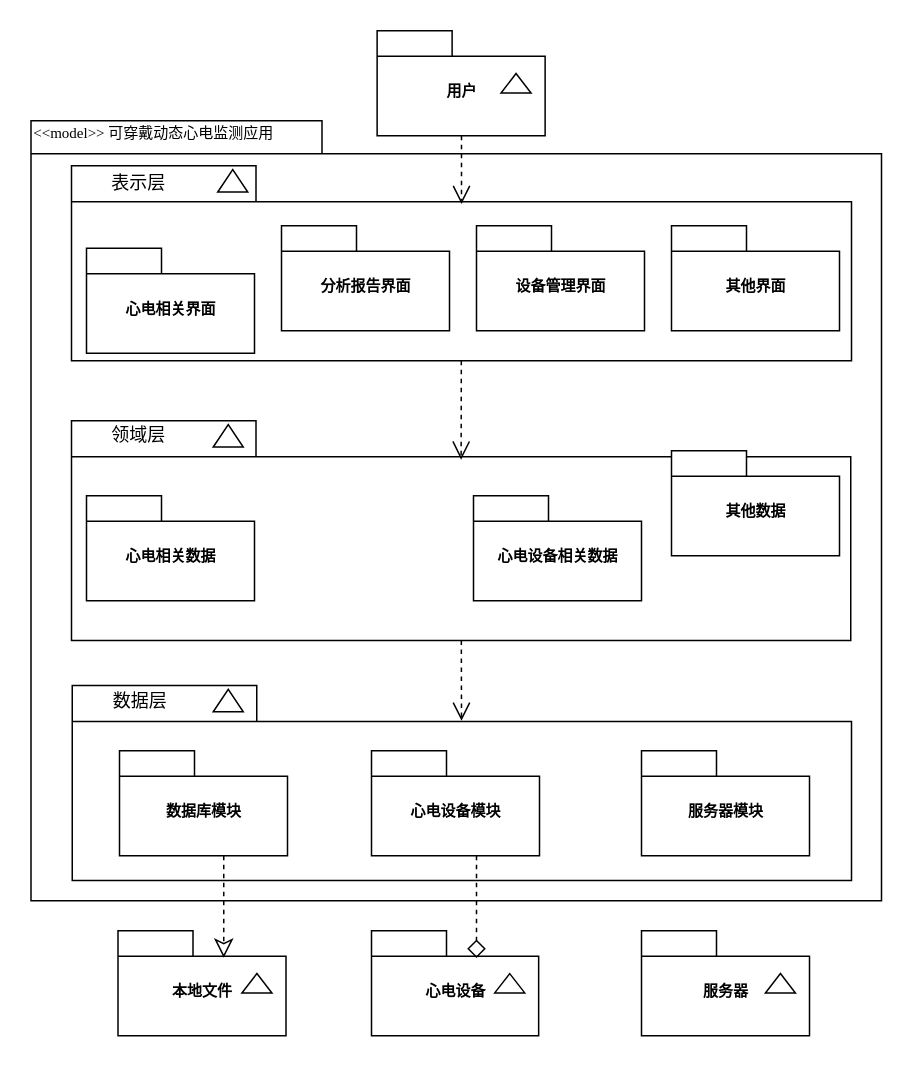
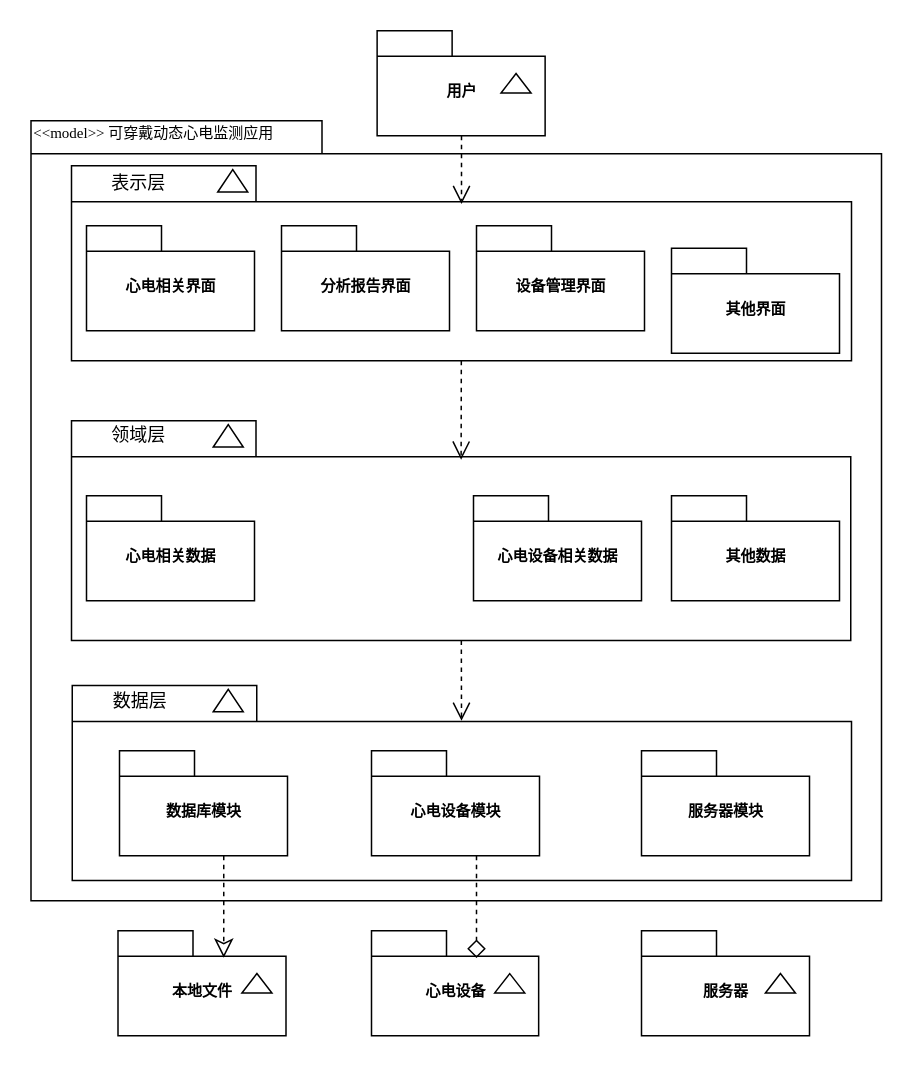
(755, 278) -> (755, 301)
(170, 301) -> (170, 278)
(755, 503) -> (755, 548)
